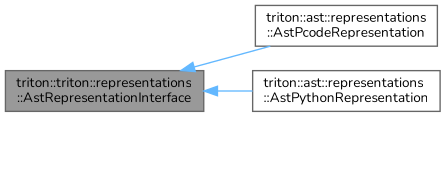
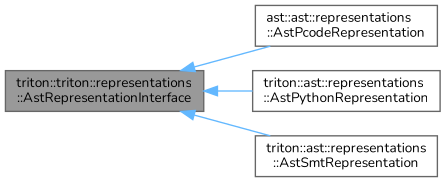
(346, 26) -> (346, 26)
none -> (346, 156)
